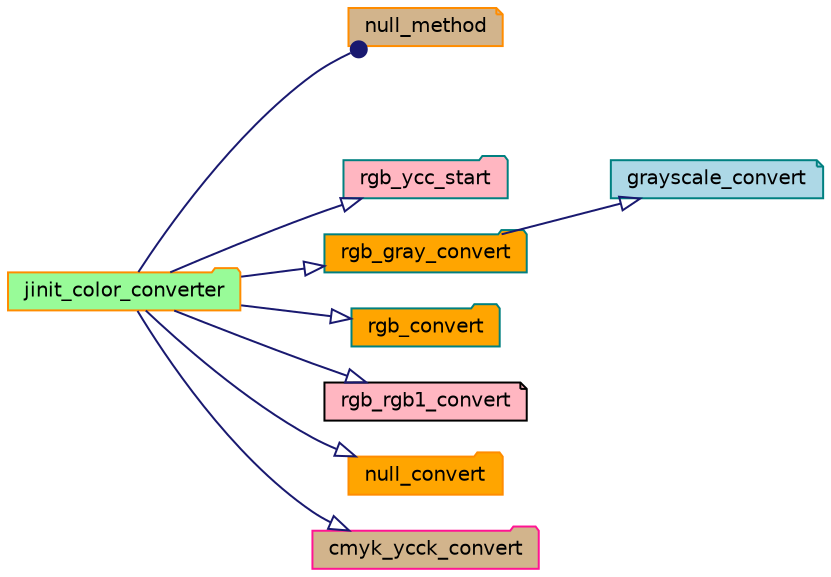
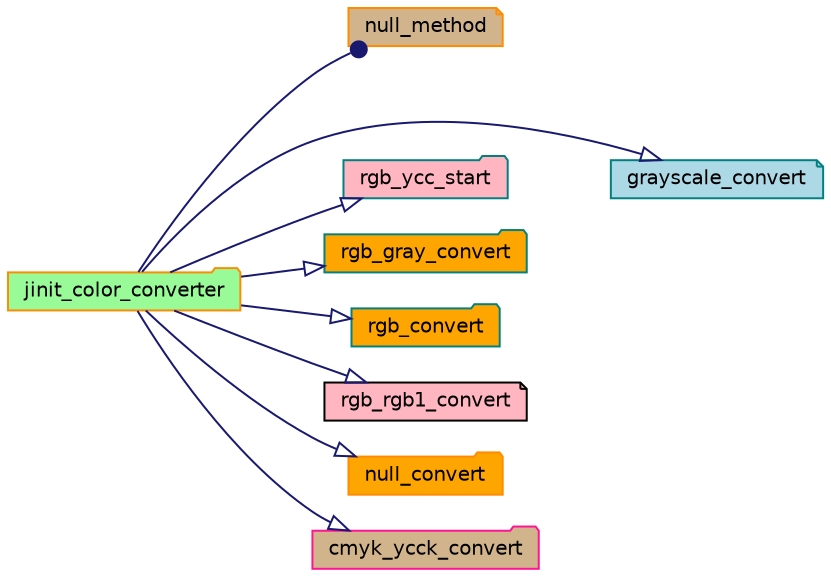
(561, 219) -> (370, 128)
